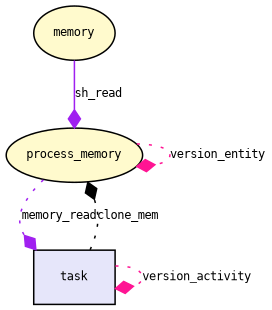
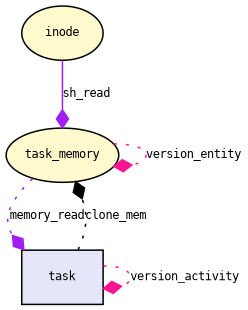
(74, 33) -> (62, 33)
(74, 155) -> (62, 155)
